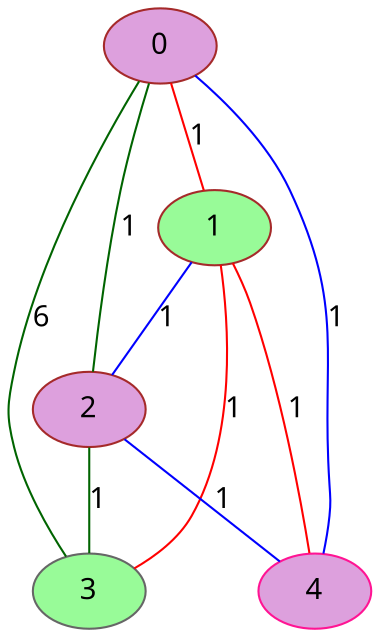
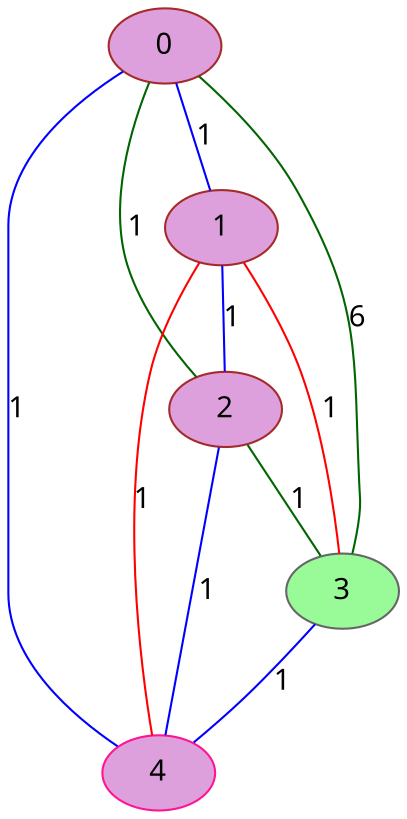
(187, 137) -> (193, 137)
(215, 228) -> (221, 228)
none -> (257, 686)
